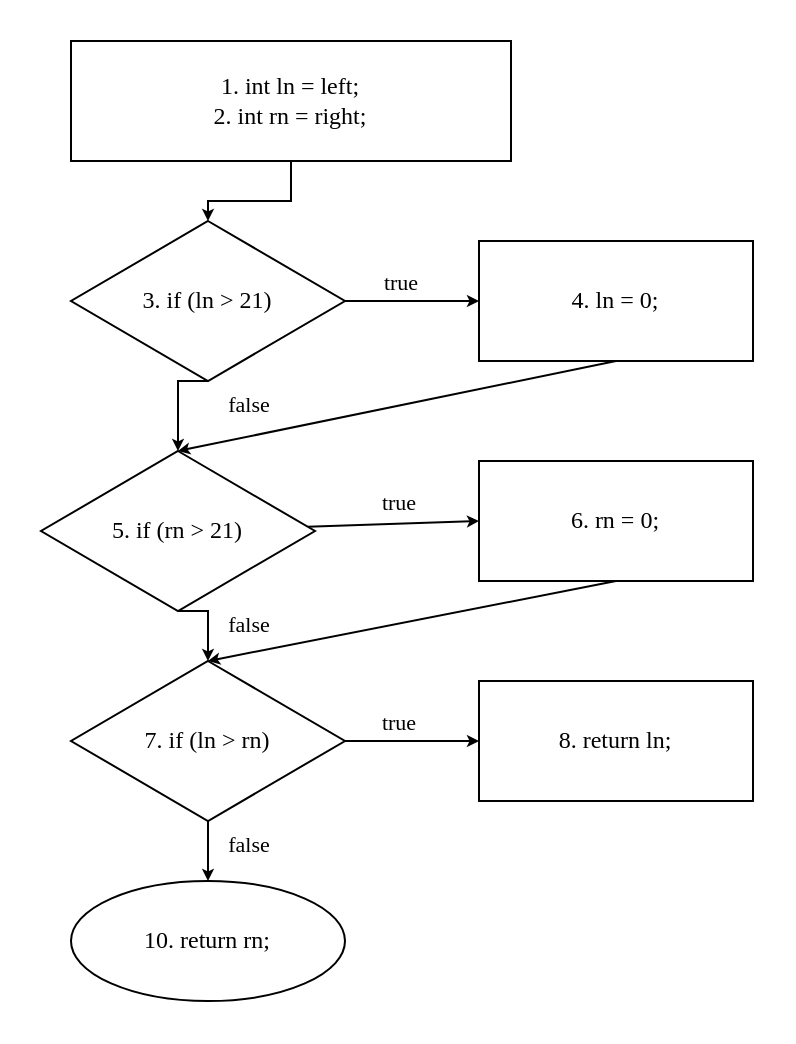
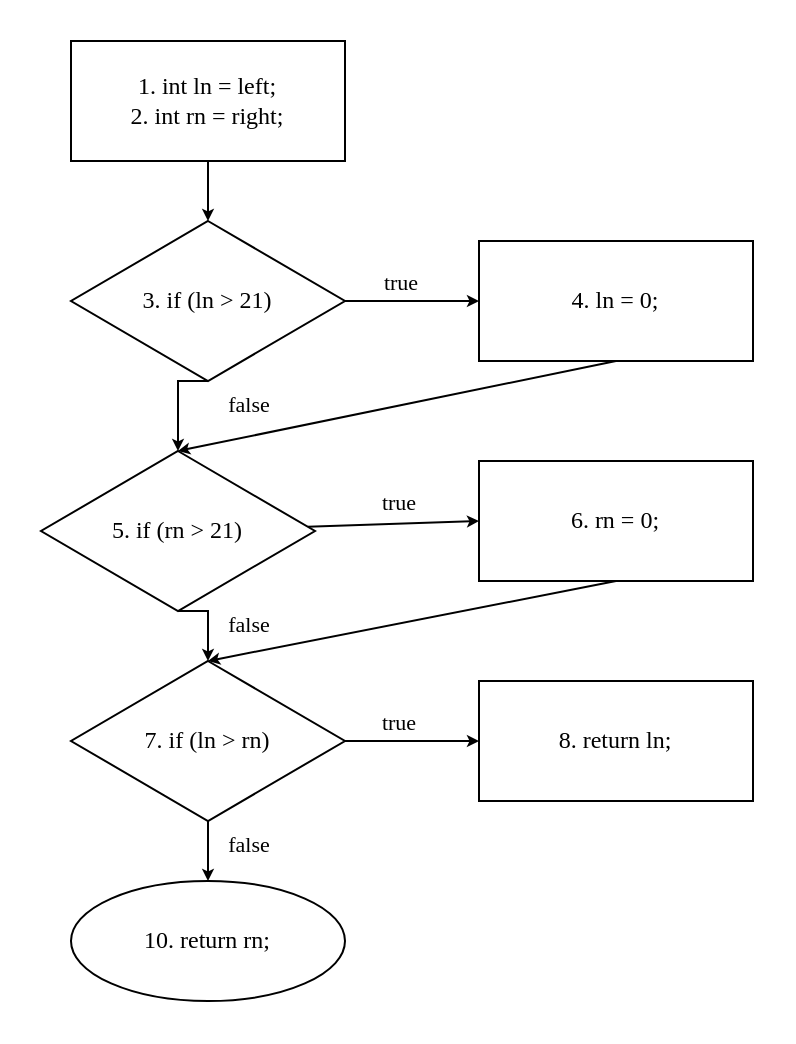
(291, 101) -> (208, 101)
